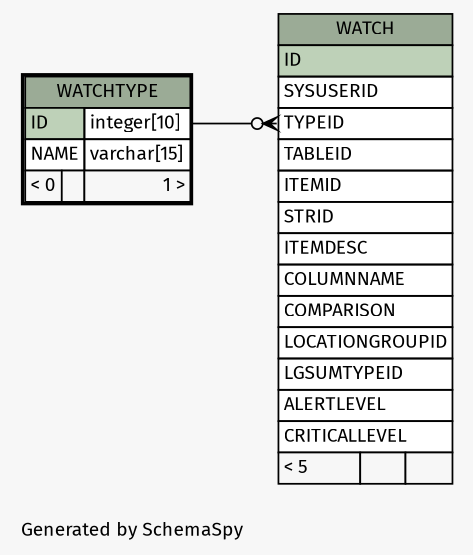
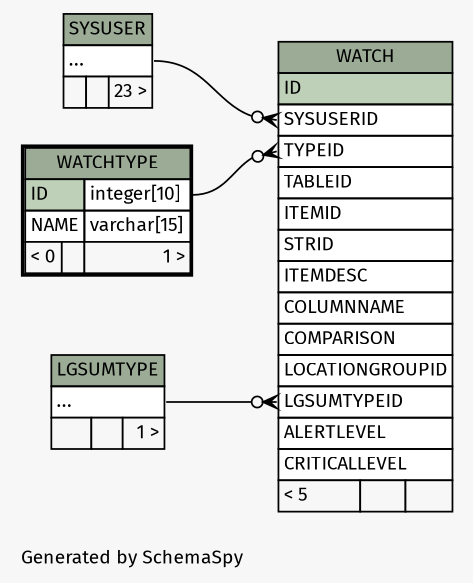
none -> (107, 61)
none -> (107, 402)
